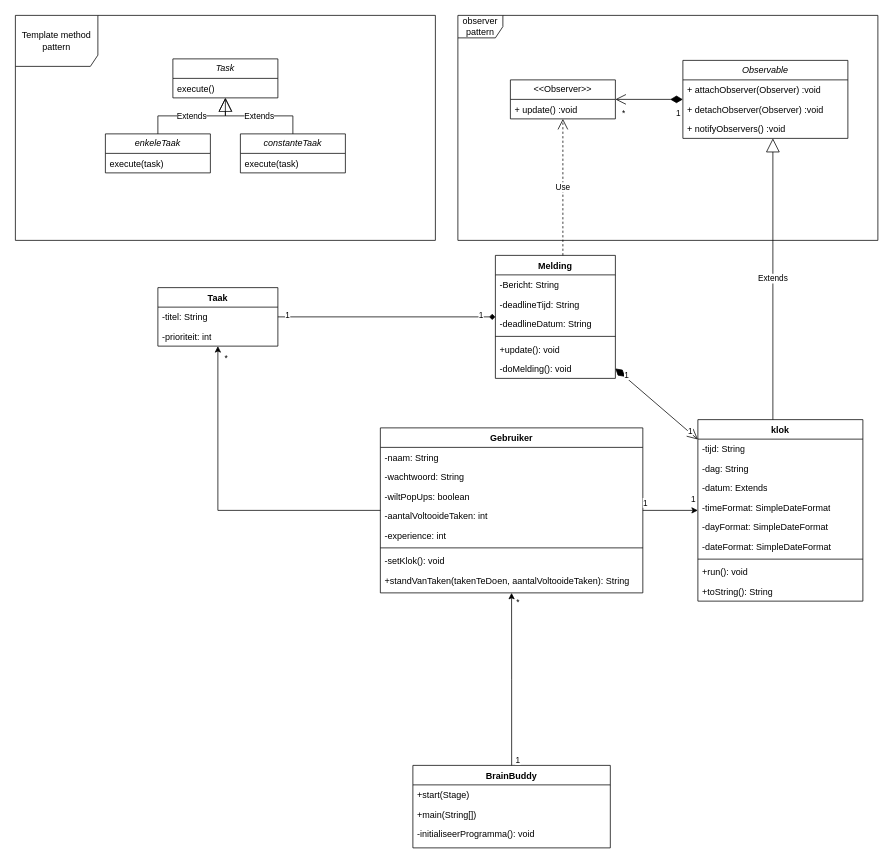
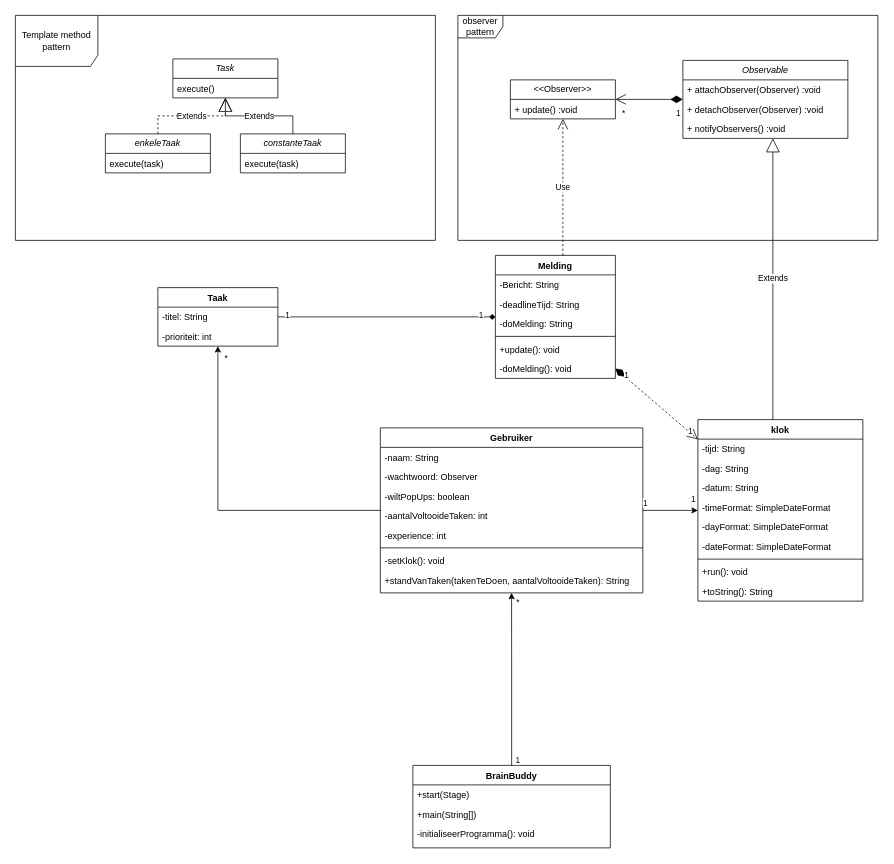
(160, 116) -> (160, 116)
(549, 325) -> (539, 325)
(662, 408) -> (662, 408)
(429, 477) -> (435, 477)
(738, 489) -> (734, 489)
